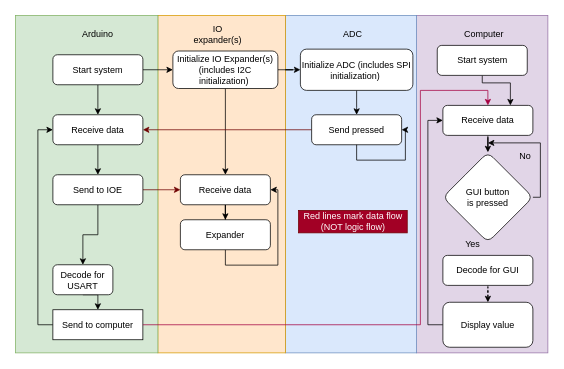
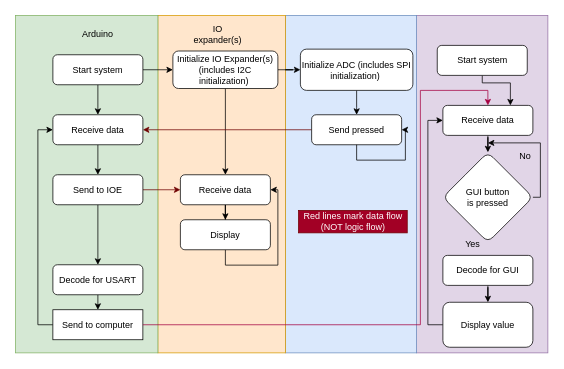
(353, 34) -> none
(484, 34) -> none
(225, 235) -> (225, 235)
(83, 280) -> (98, 280)
(488, 287) -> (488, 287)
